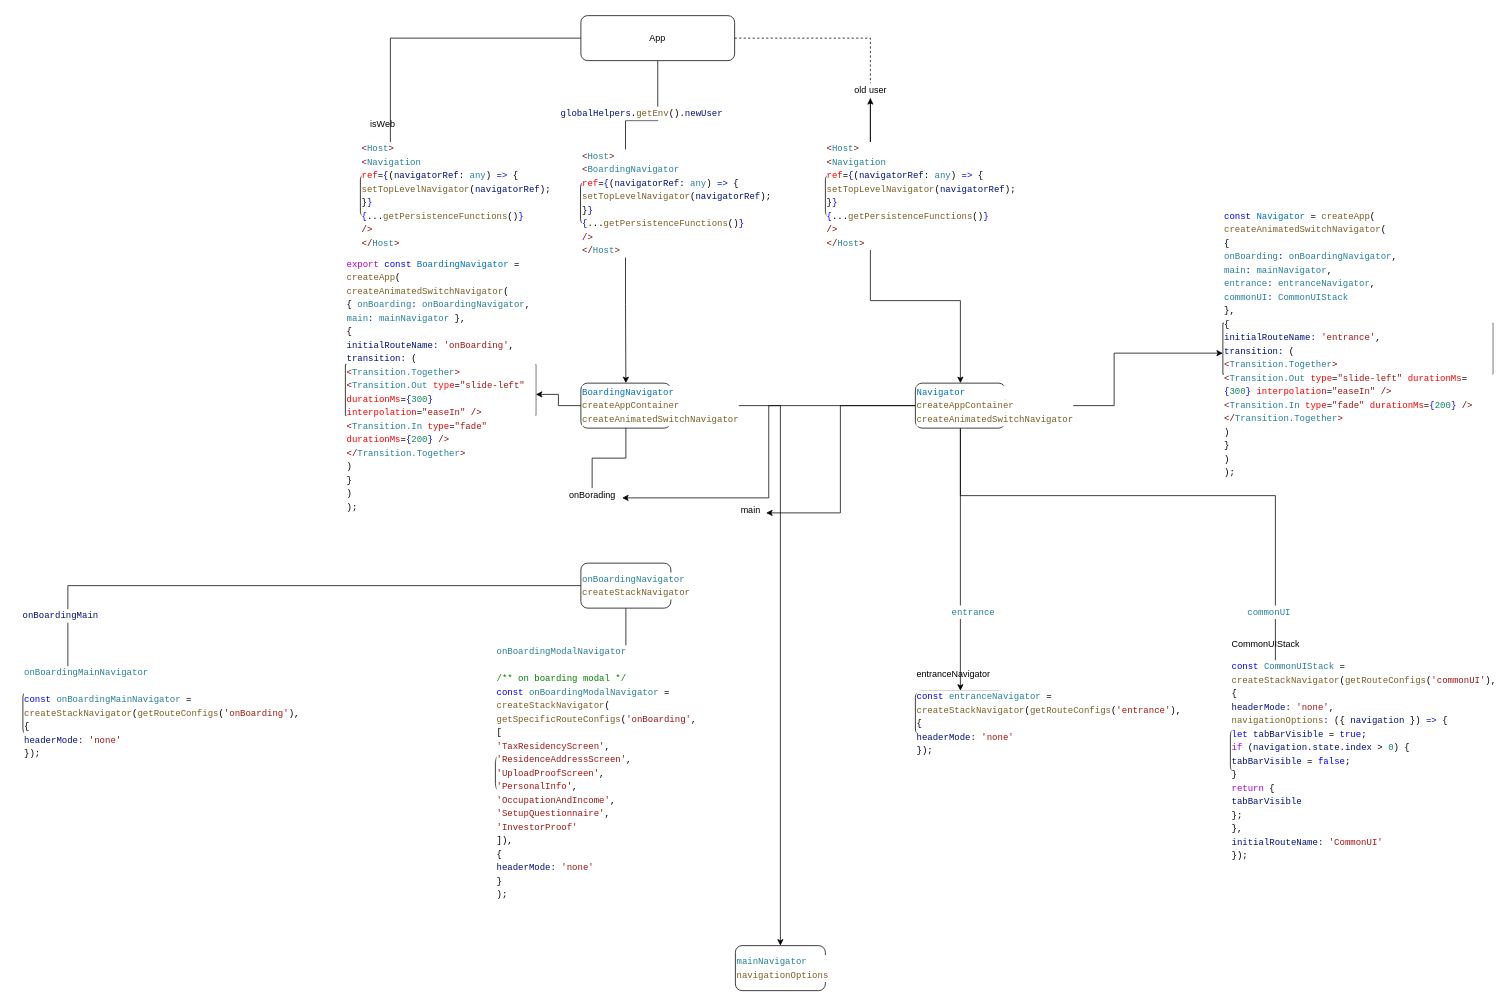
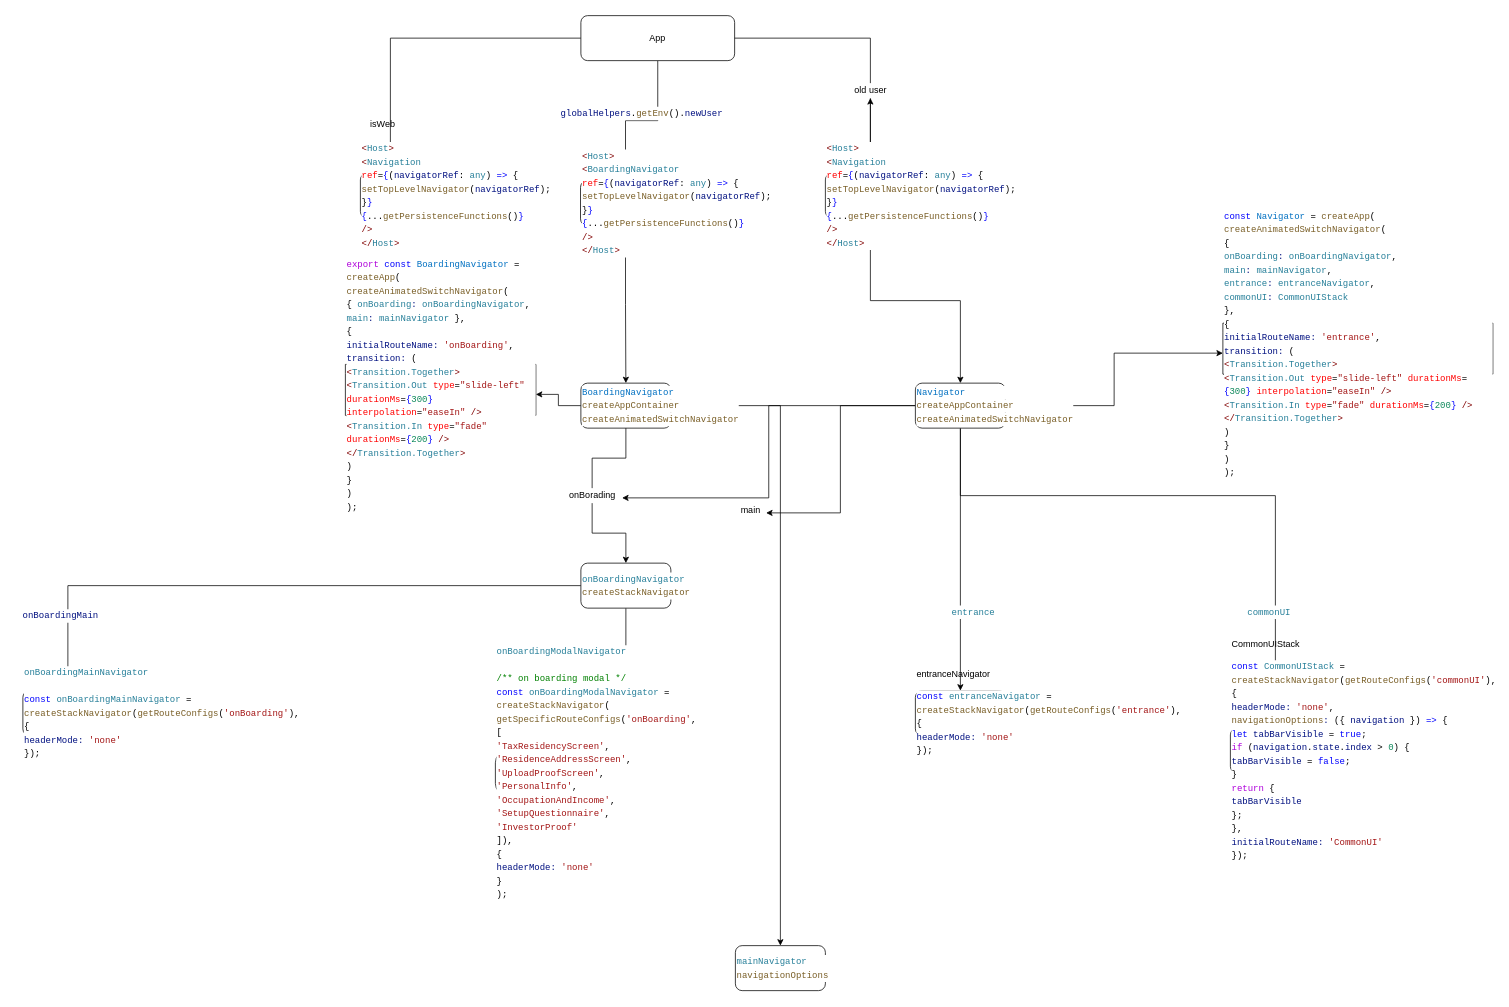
(825, 38) -> (825, 38)
none -> (592, 532)
